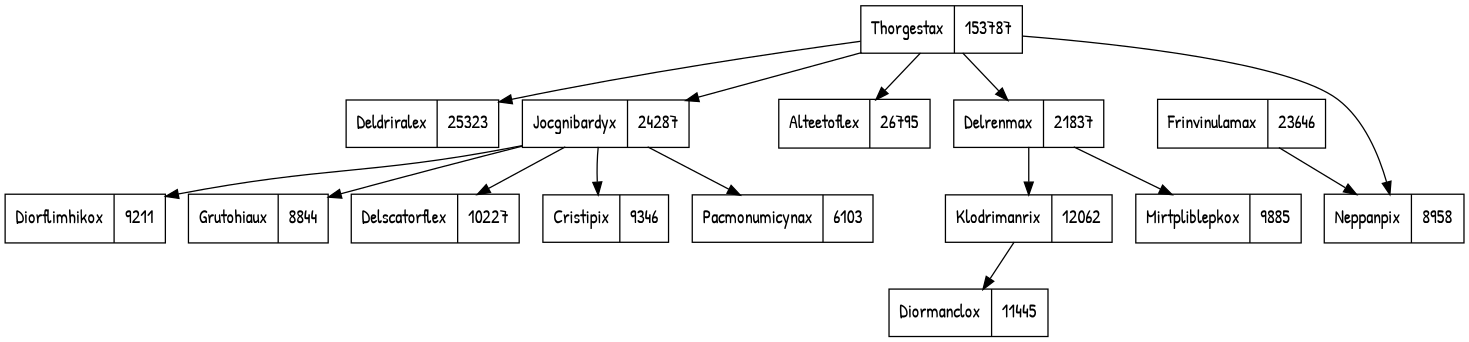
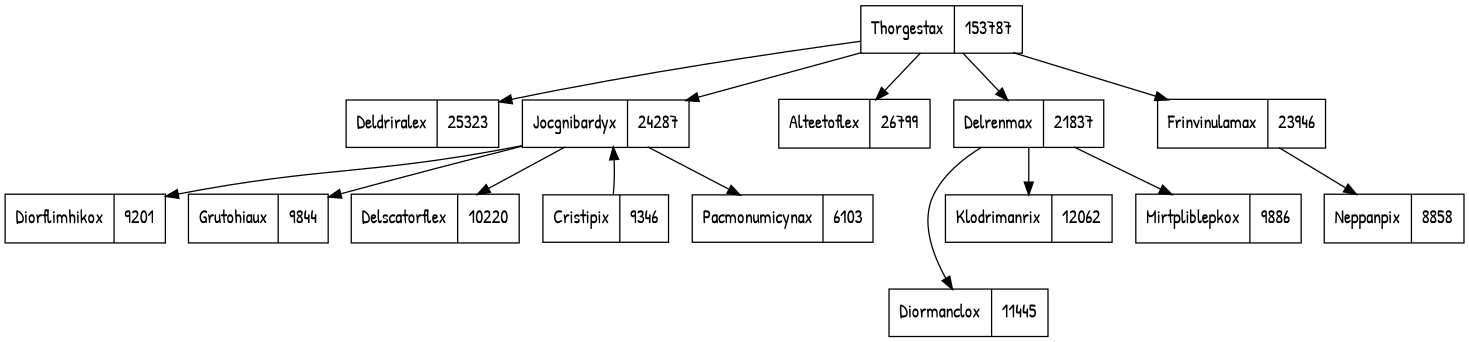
(1231, 63) -> (1084, 74)
(900, 123) -> (900, 123)
(1297, 123) -> (1297, 123)
(597, 164) -> (614, 177)
(140, 218) -> (140, 218)
(303, 218) -> (303, 218)
(488, 218) -> (488, 218)
(1276, 218) -> (1276, 218)
(1438, 218) -> (1438, 218)
(1002, 260) -> (930, 204)
